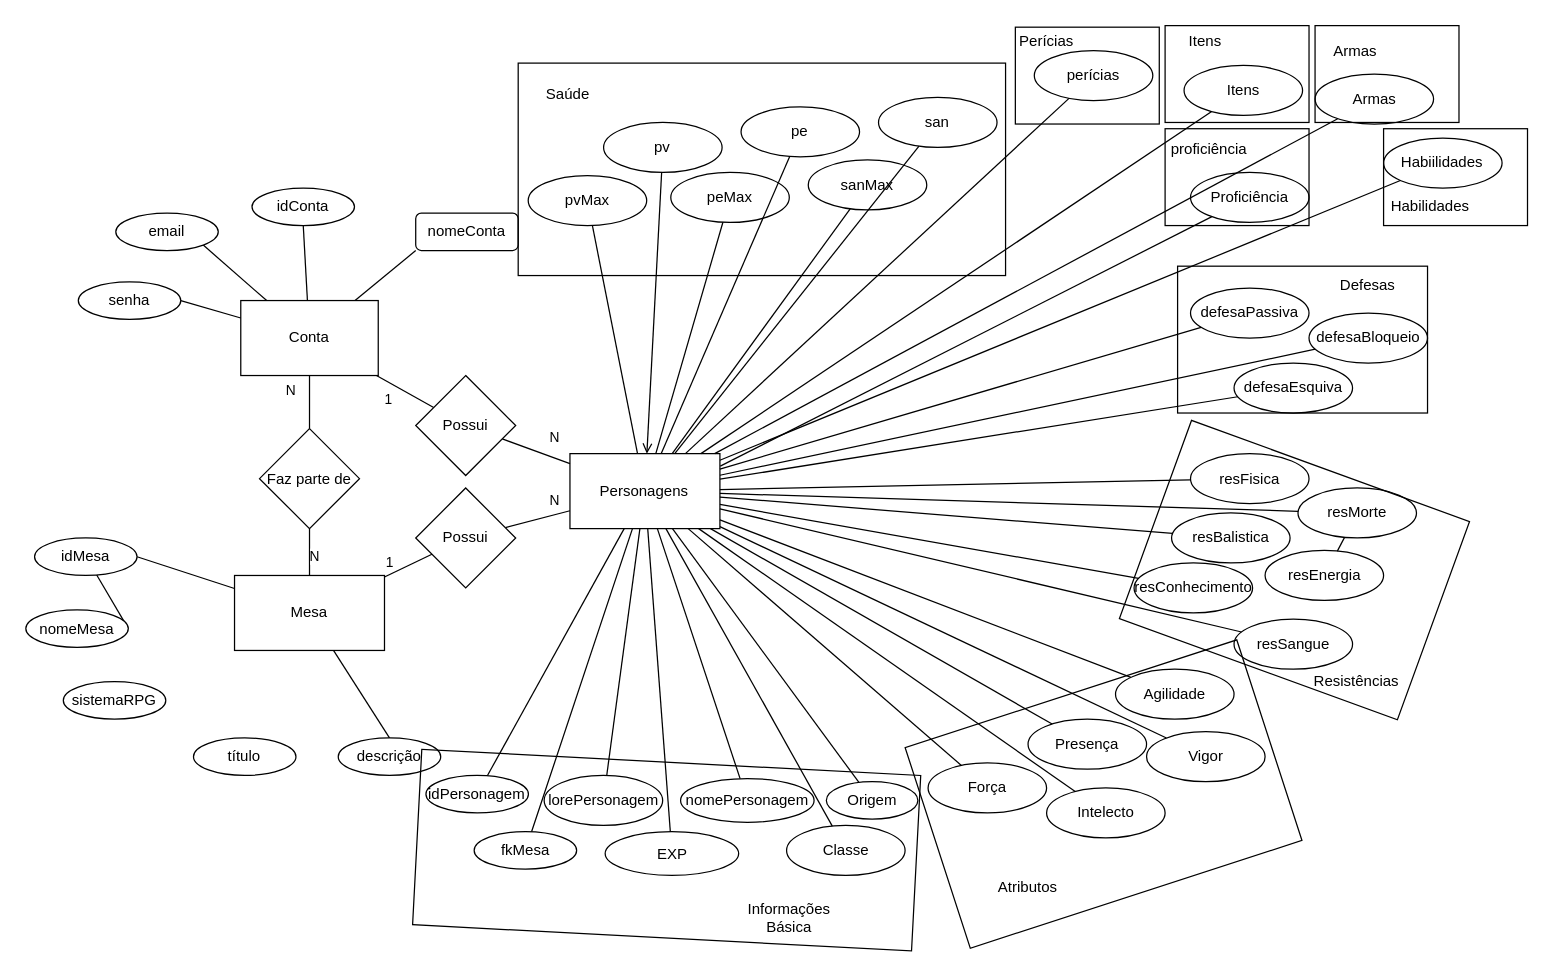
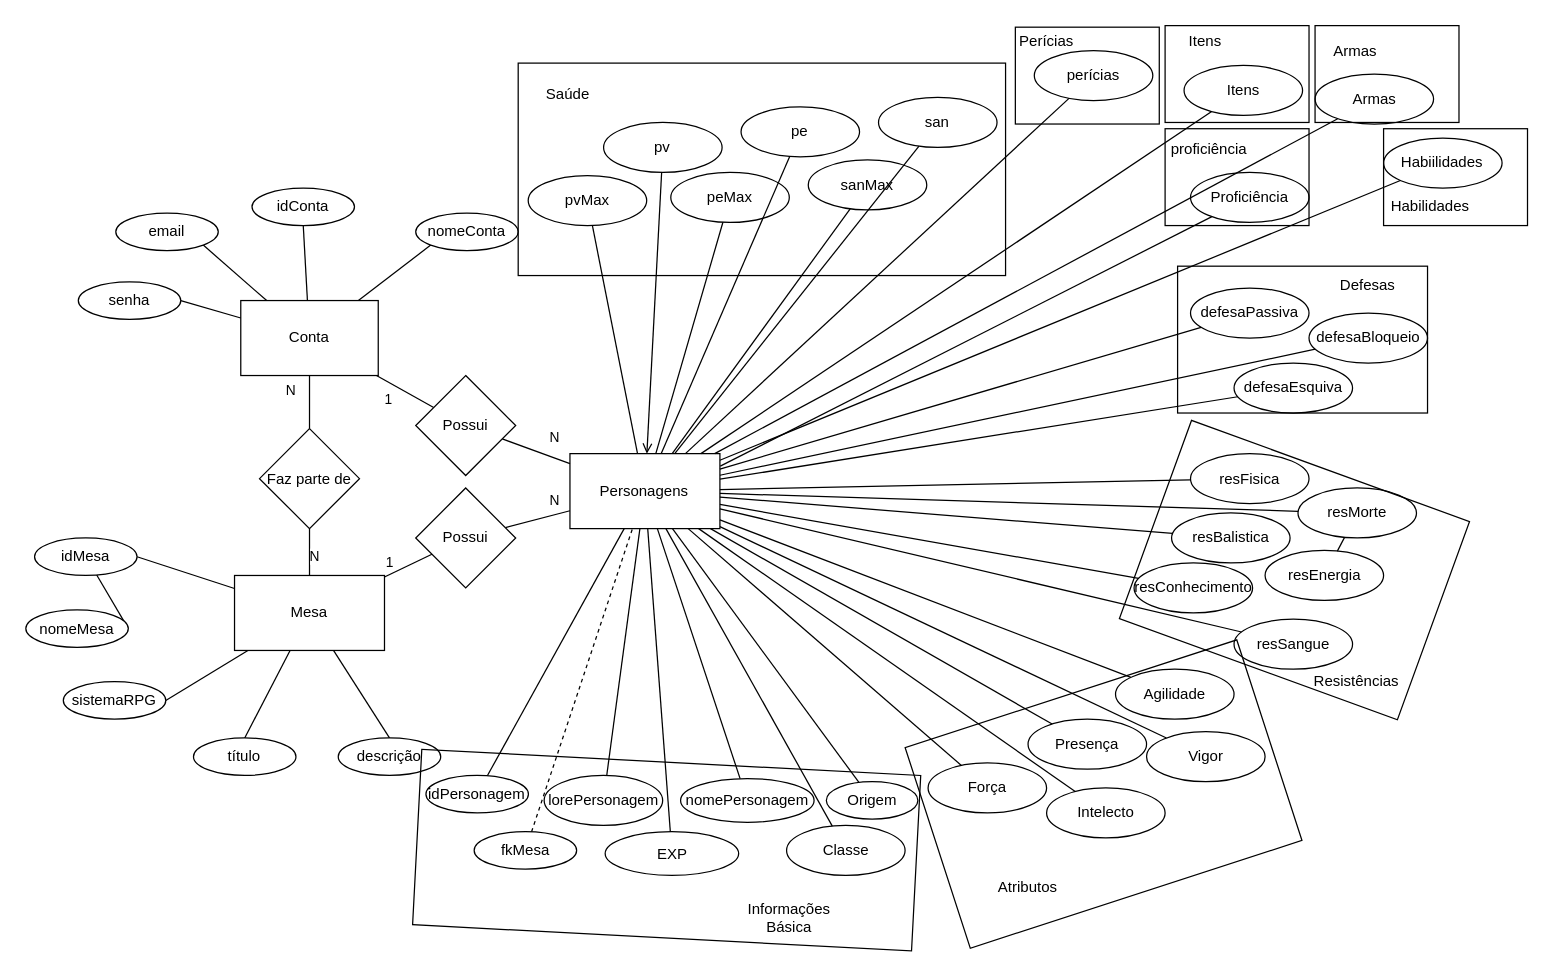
(467, 232) -> (467, 232)
none -> (207, 676)
(582, 680) -> (582, 680)
none -> (267, 694)
